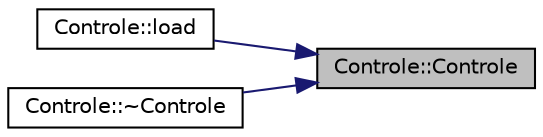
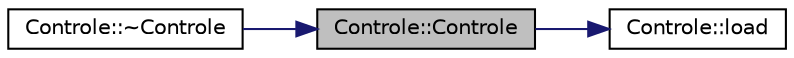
(255, 46) -> (562, 29)
